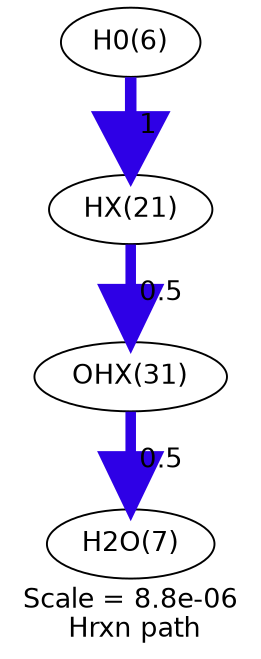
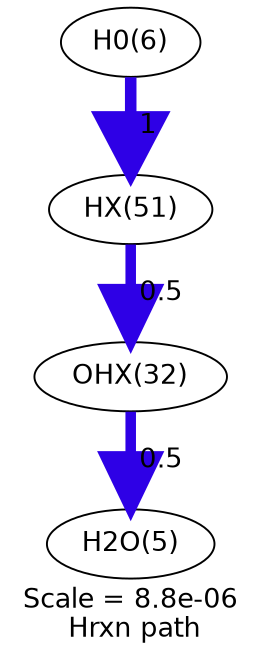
(131, 210) -> (131, 210)
(131, 377) -> (131, 377)
(131, 544) -> (131, 544)
